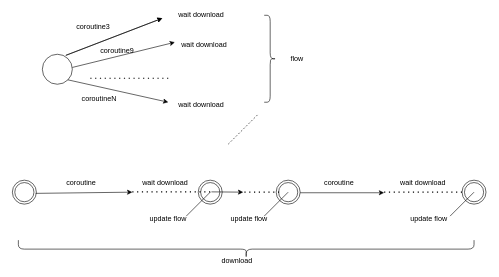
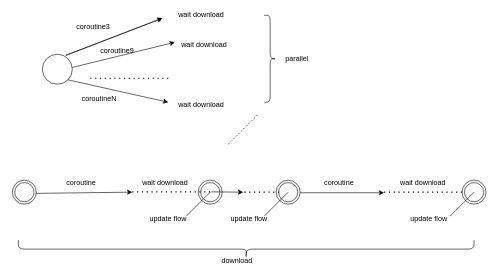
(297, 59) -> (297, 59)
